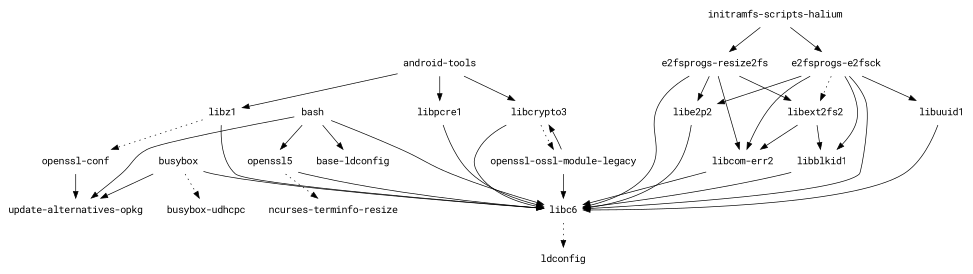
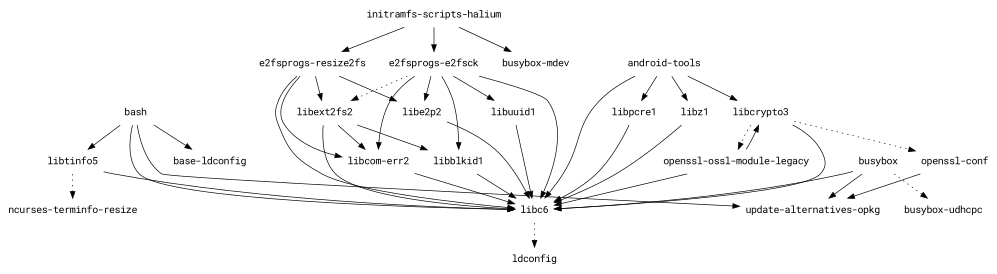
none -> (536, 64)
none -> (582, 127)
(160, 134) -> (852, 135)
(270, 162) -> (73, 162)
none -> (394, 196)
